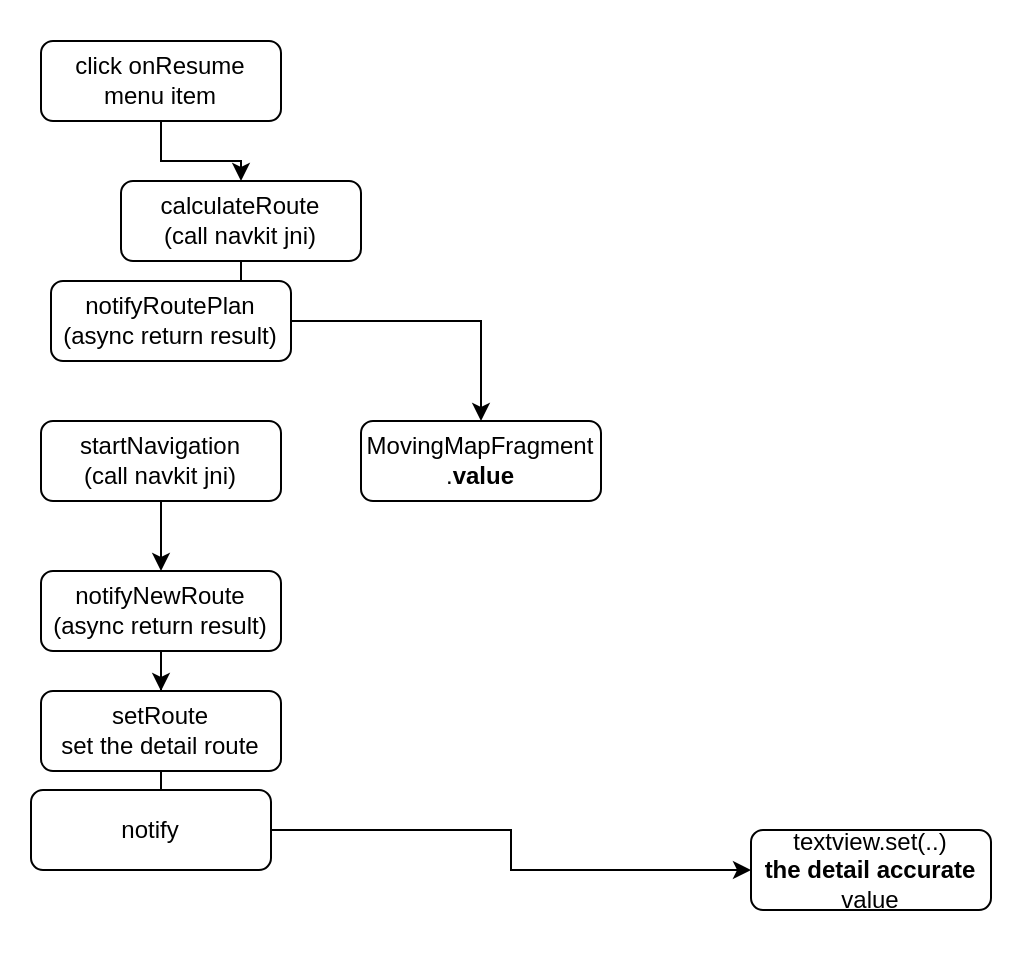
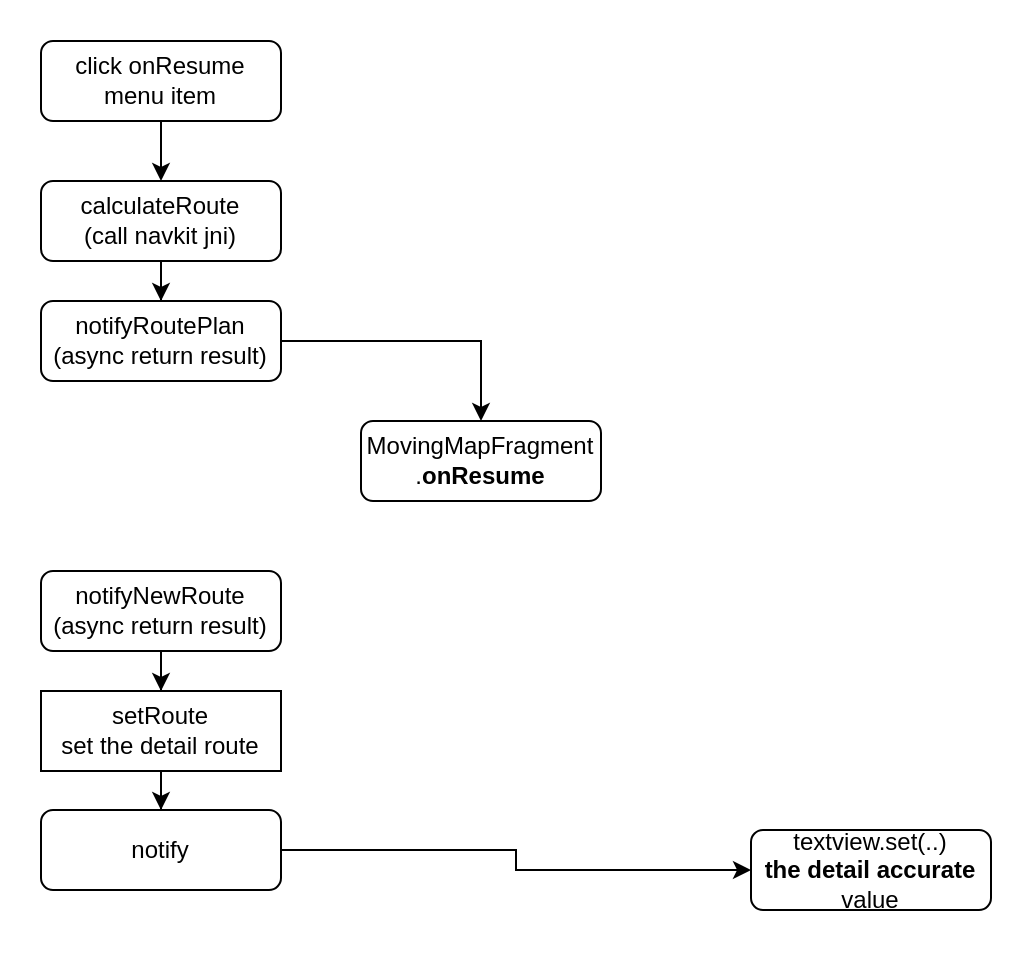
(241, 221) -> (161, 221)
(171, 321) -> (161, 341)
(161, 461) -> none
(481, 461) -> (481, 461)
(161, 539) -> none
(161, 731) -> (161, 731)
(151, 830) -> (161, 850)
